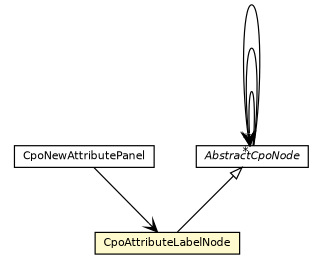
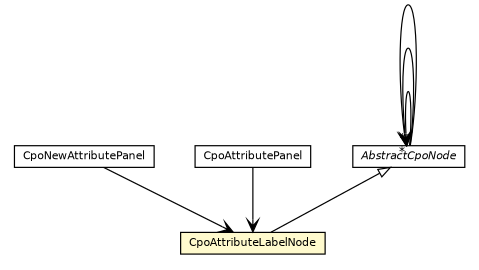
none -> (253, 157)
